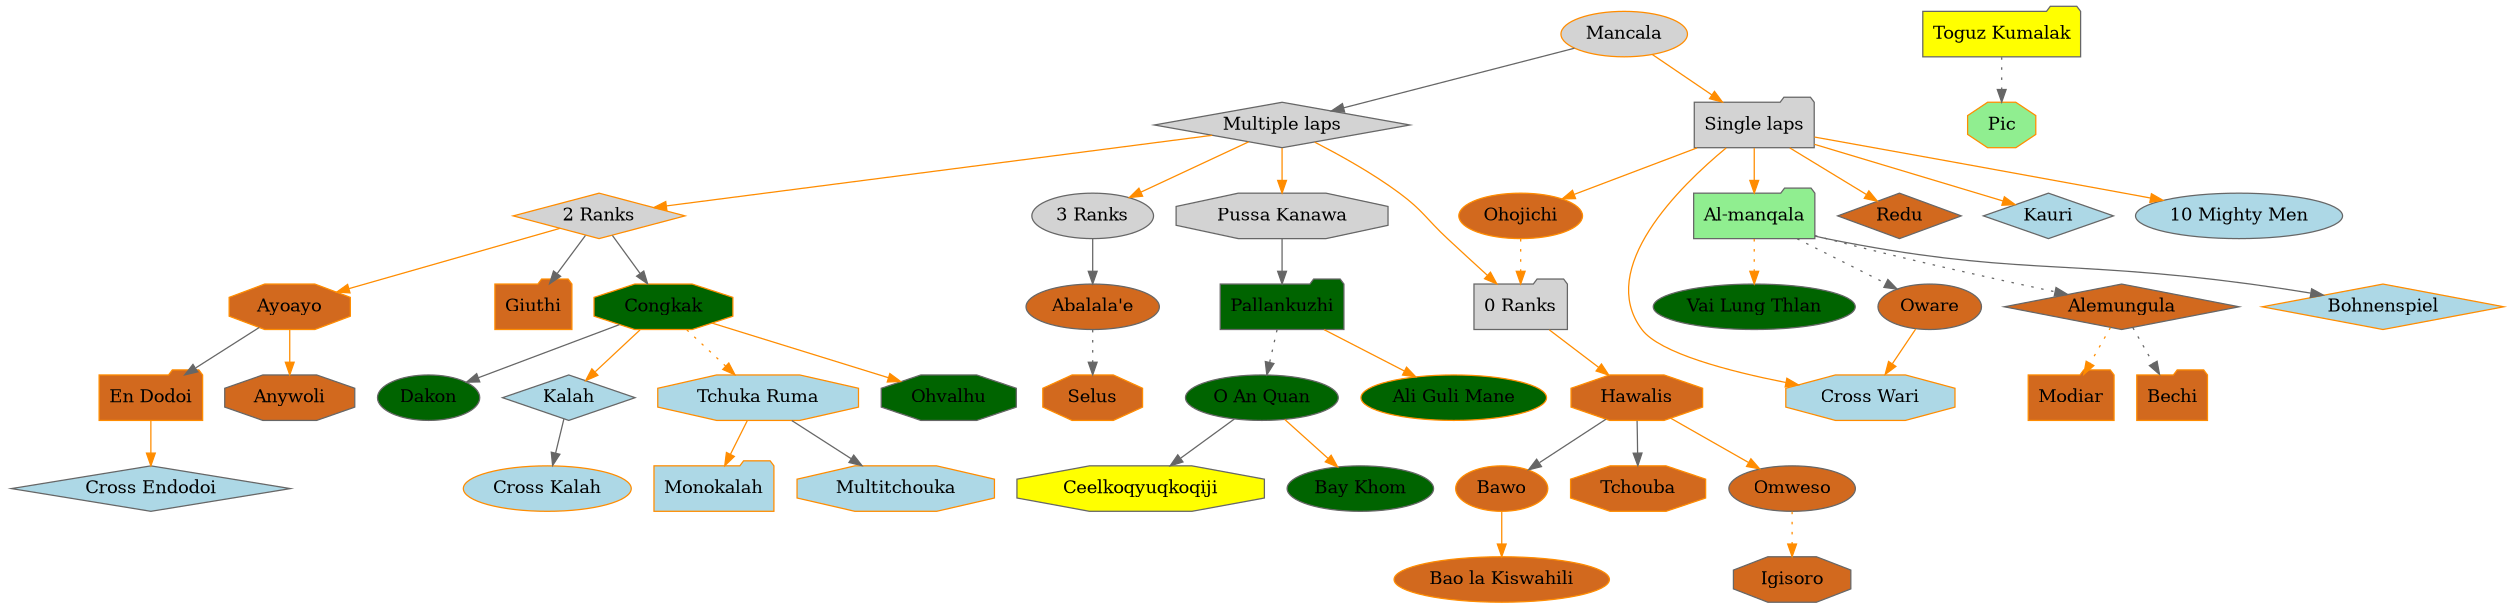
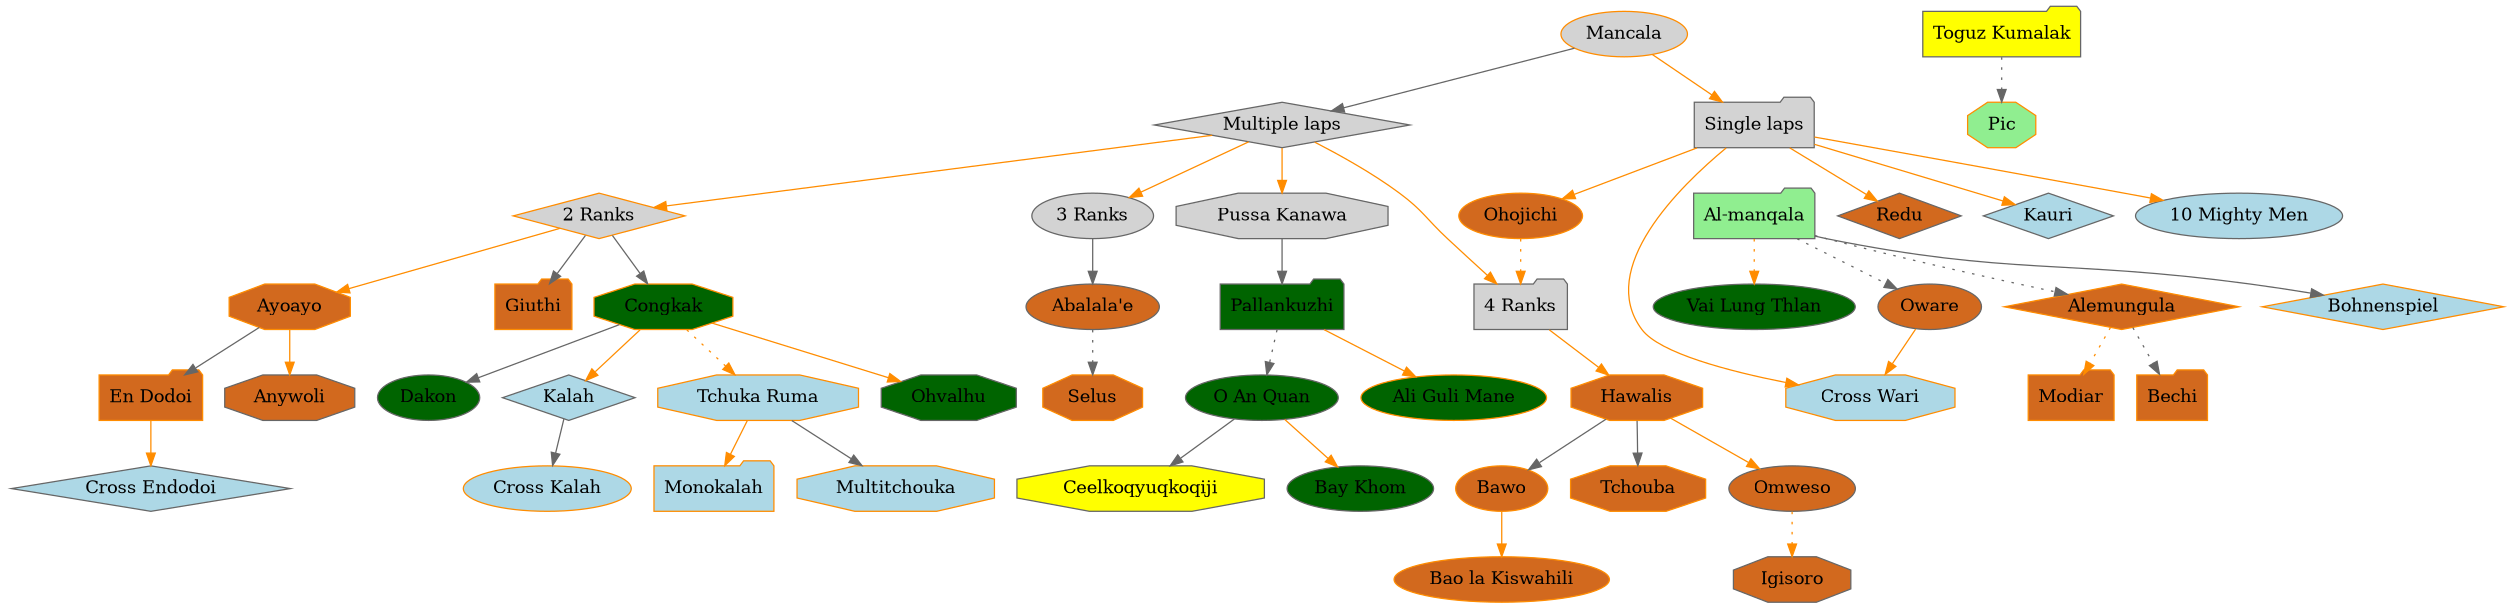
(1754, 164) -> none
(1521, 307) -> (1521, 307)
(2122, 307) -> (2122, 307)
